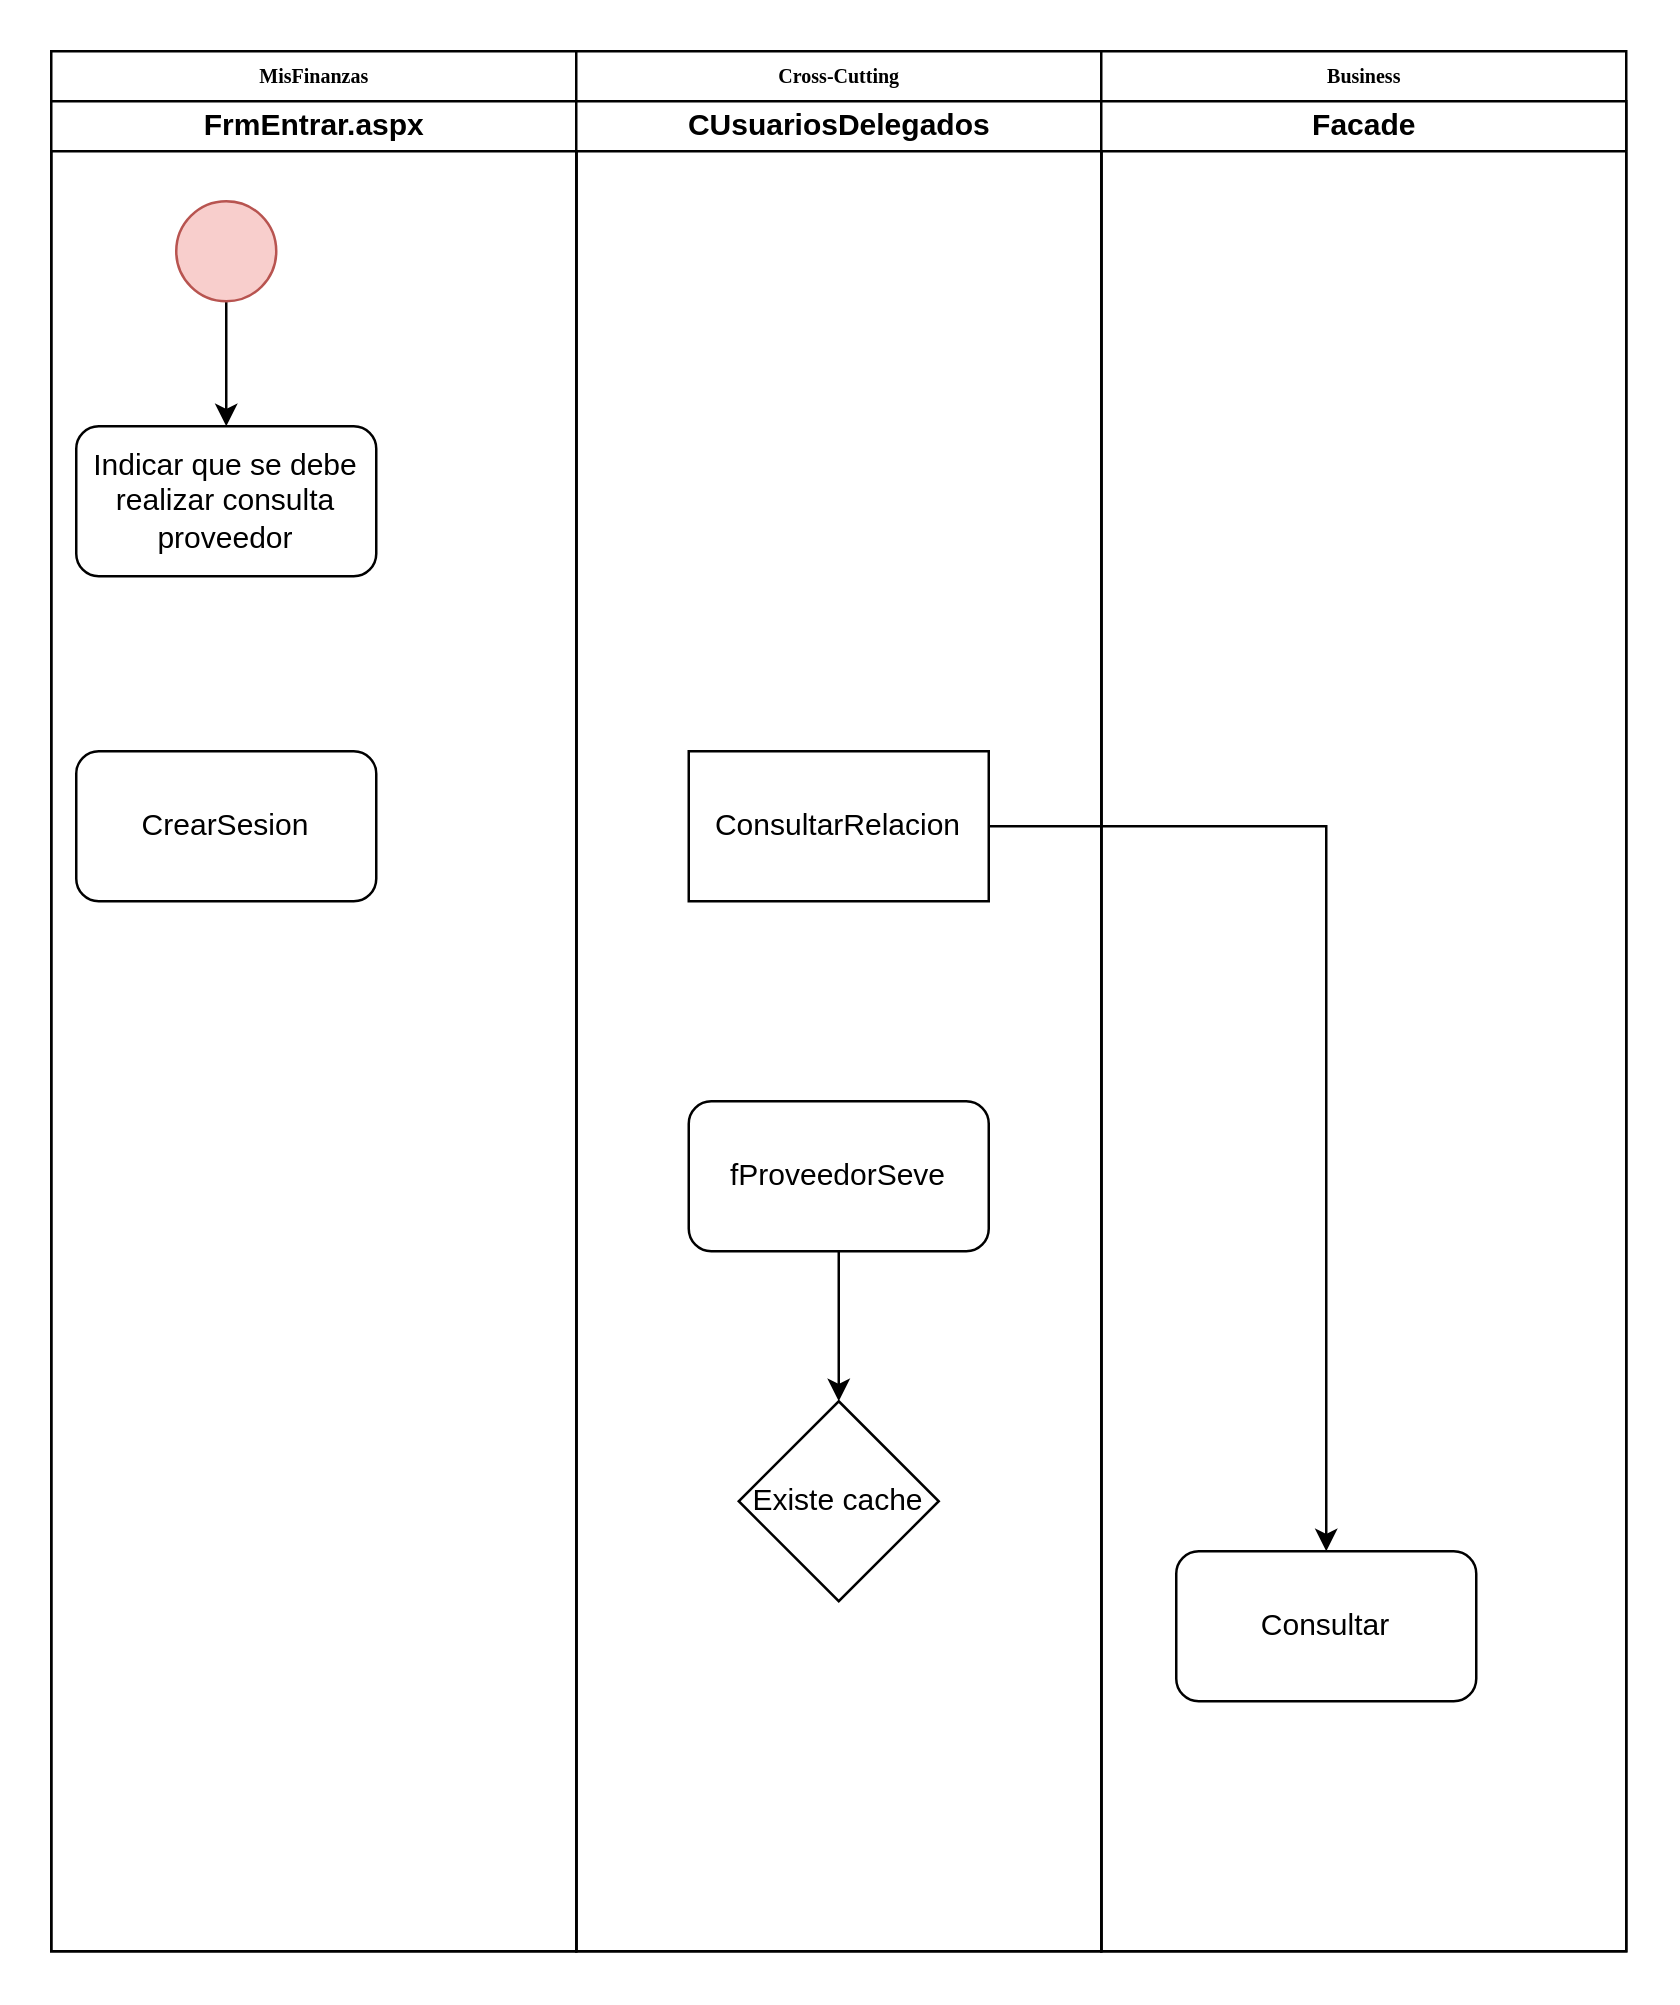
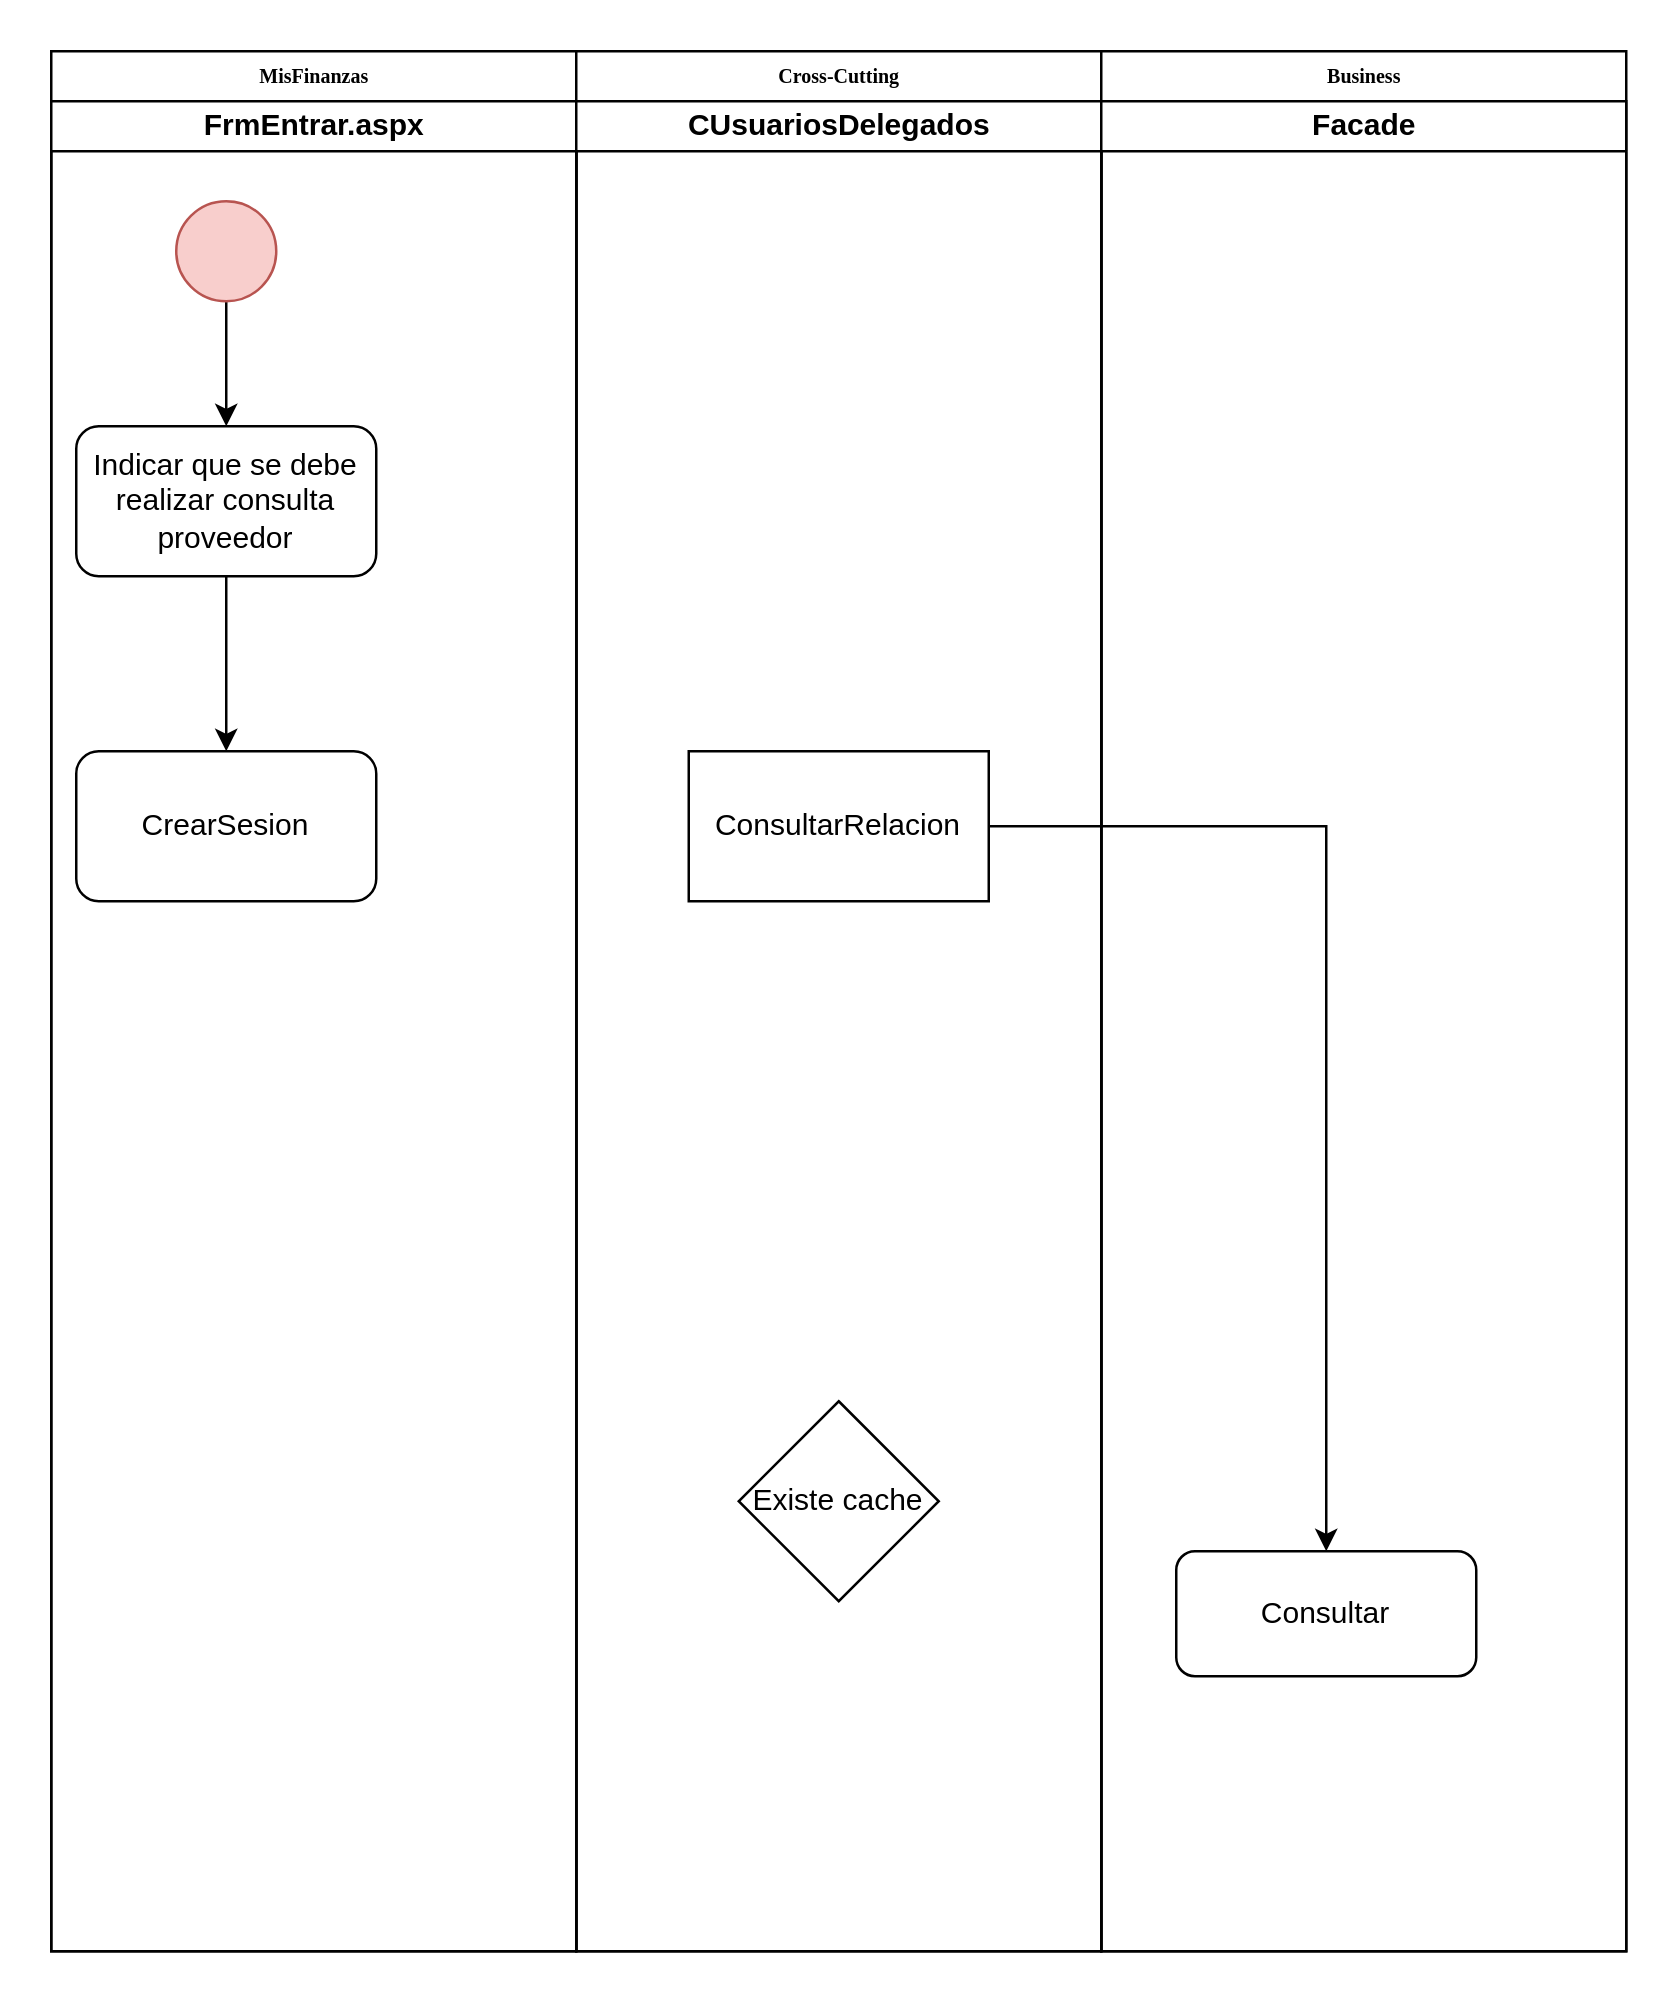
none -> (226, 655)
(839, 1176) -> none
(839, 1318) -> none
(1326, 1626) -> (1326, 1614)
